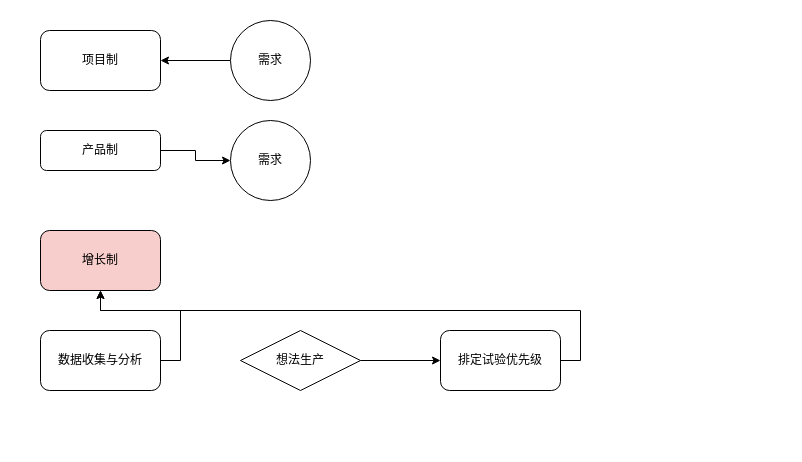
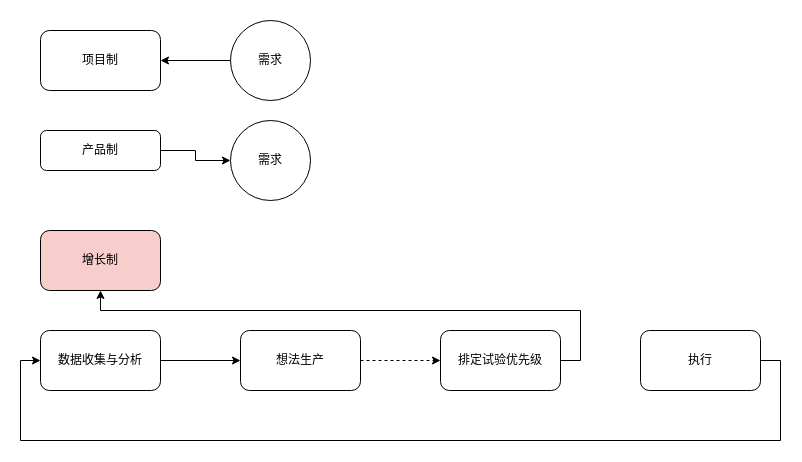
(181, 338) -> (206, 361)
(301, 361) -> (301, 361)
(397, 361) -> (397, 361)
none -> (701, 361)
none -> (405, 441)
